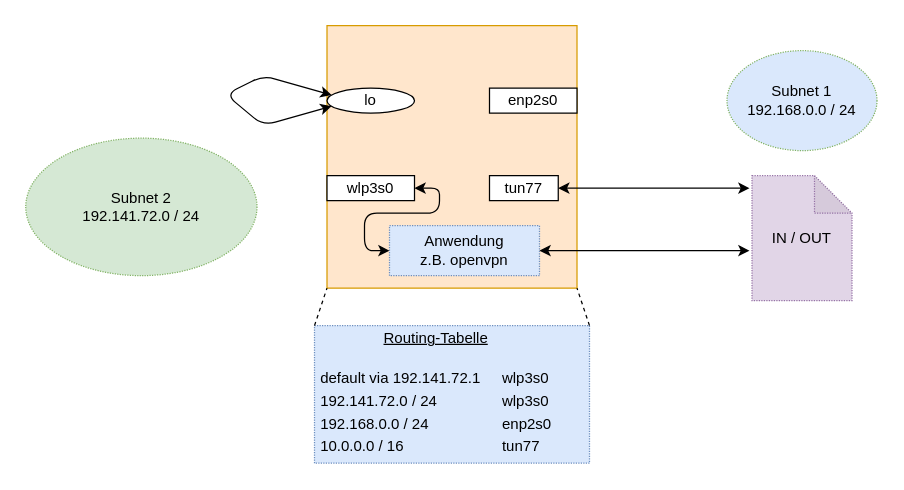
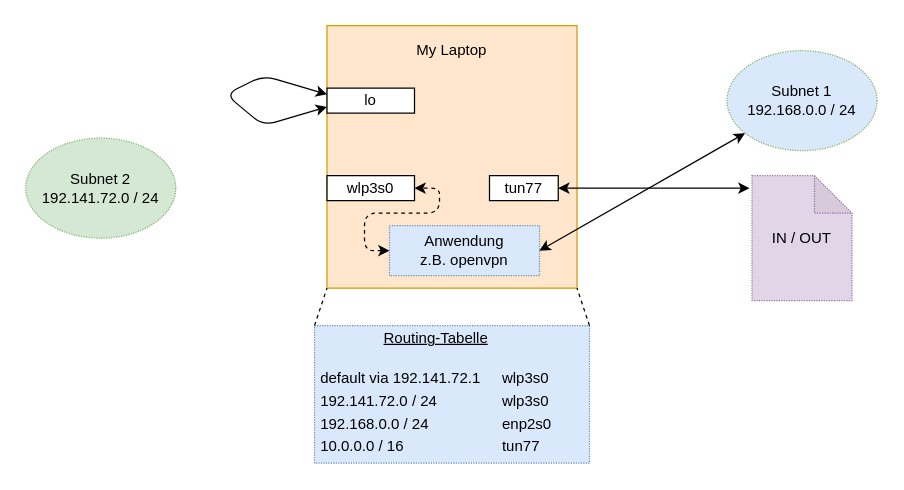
none -> (452, 51)
(371, 101) -> (371, 101)
(533, 101) -> none
(141, 207) -> (101, 188)
(397, 213) -> (397, 213)
(644, 251) -> (595, 219)
